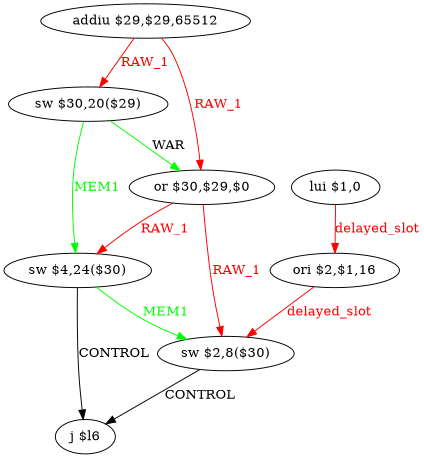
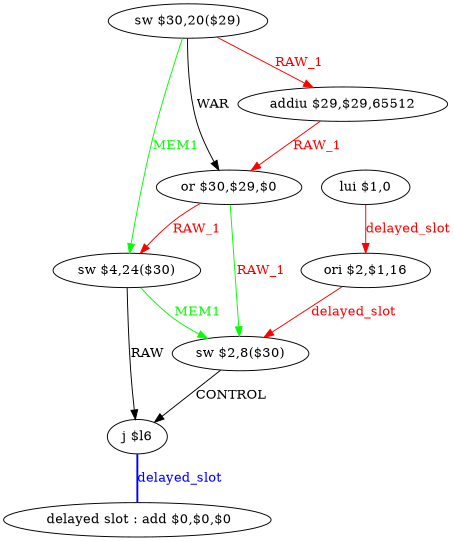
(120, 59) -> (261, 60)
(141, 143) -> (192, 102)
(209, 266) -> (234, 266)
(114, 354) -> (147, 354)
none -> (137, 520)
